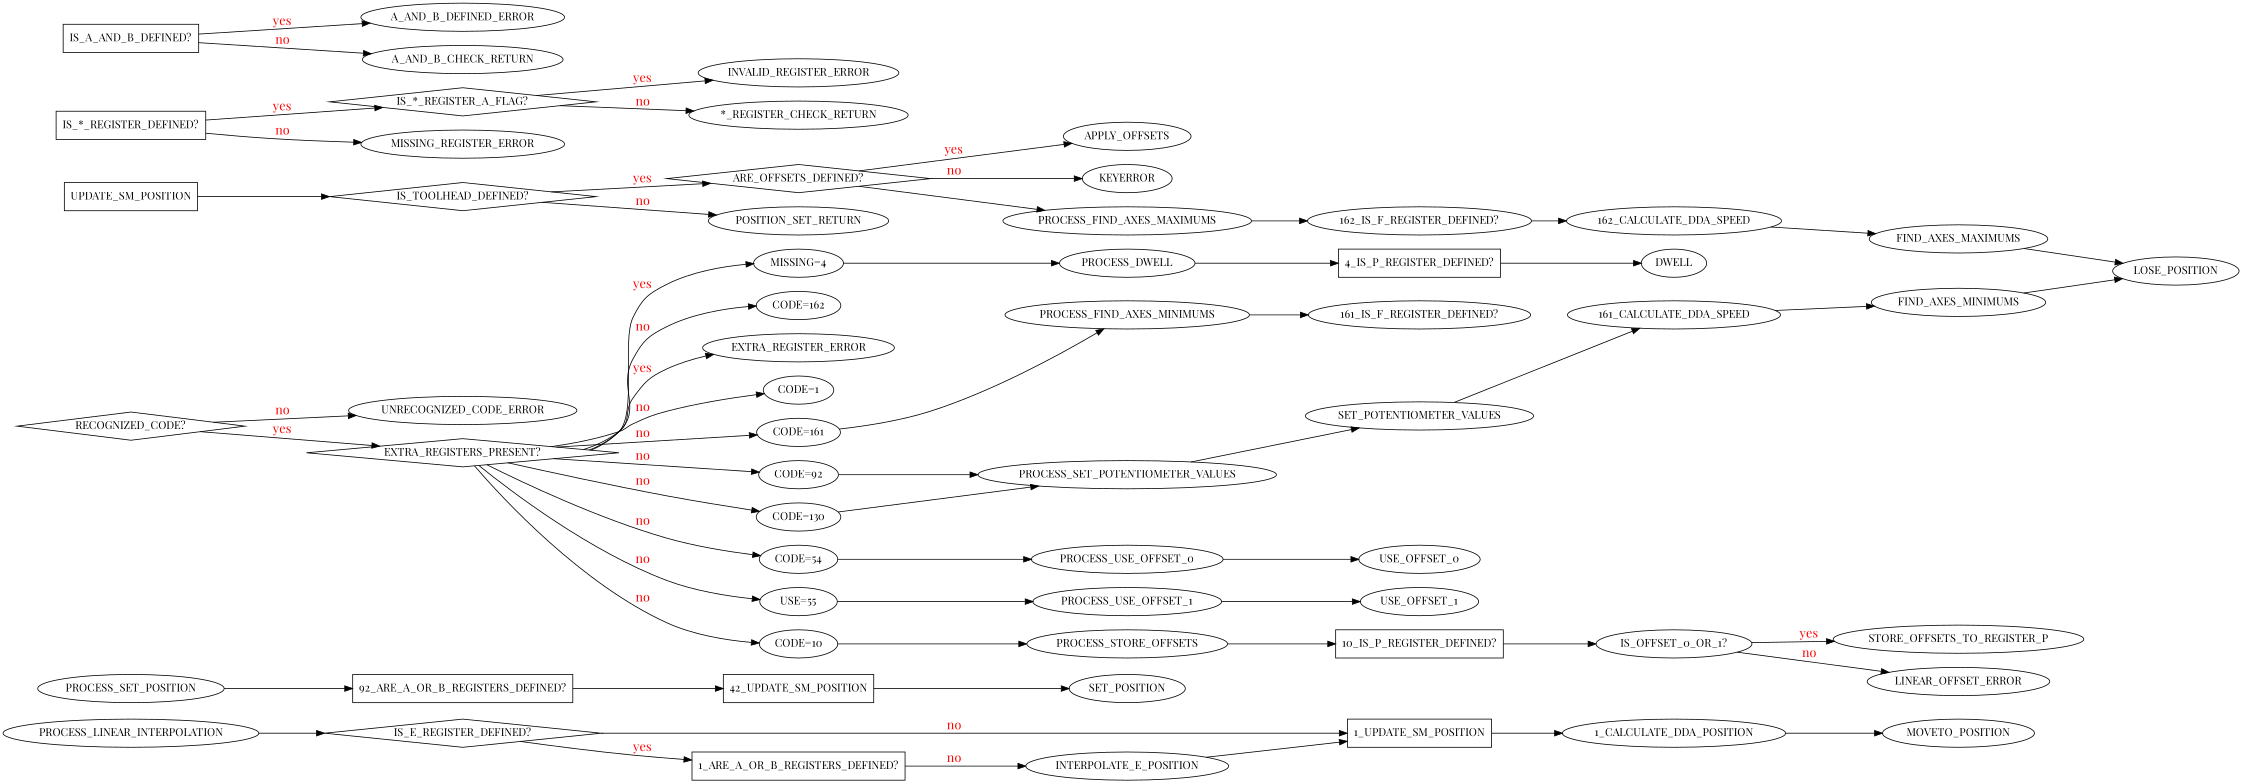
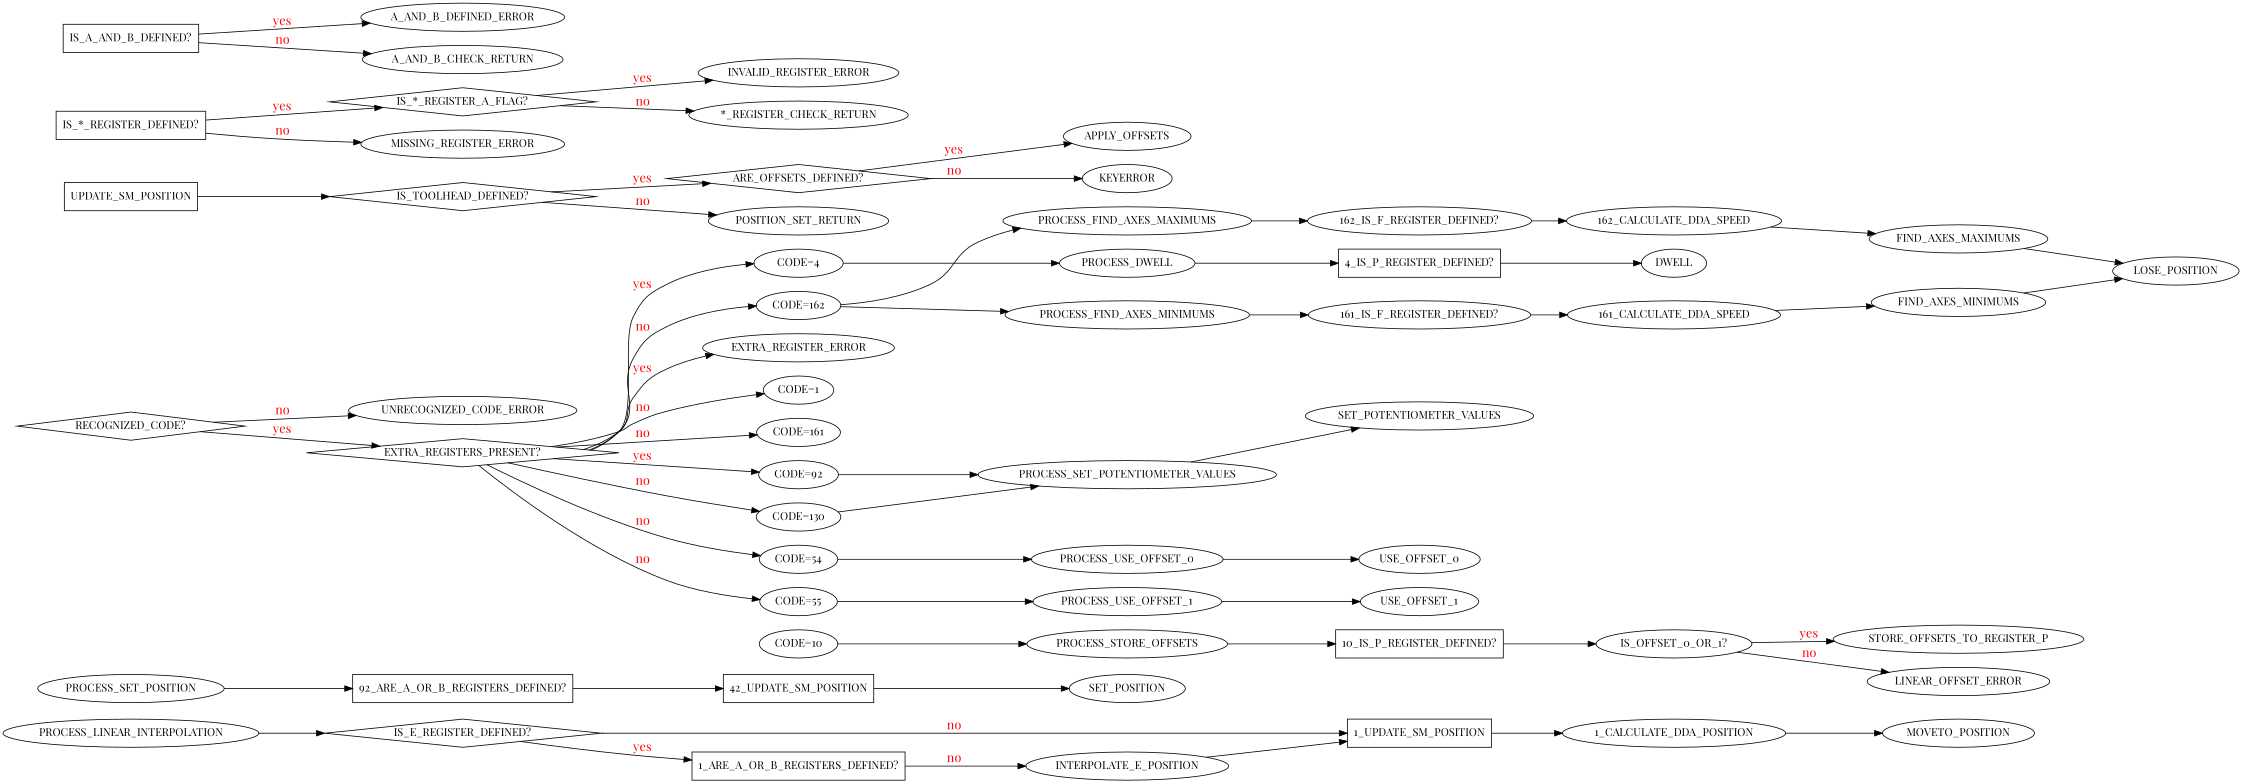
(948, 198) -> (934, 282)
(799, 263) -> (799, 263)
(1543, 367) -> (1545, 315)
(973, 395) -> (921, 309)
(643, 457) -> (643, 457)
(597, 581) -> none
(799, 602) -> (799, 602)
